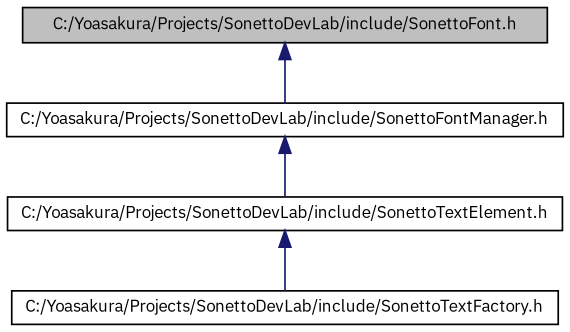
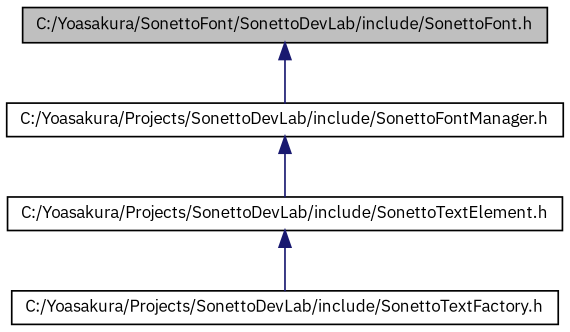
(285, 25) -> (285, 25)
